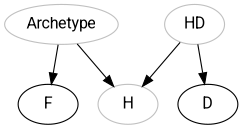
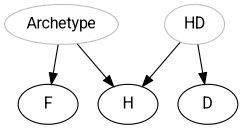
(128, 104) -> (128, 104)
